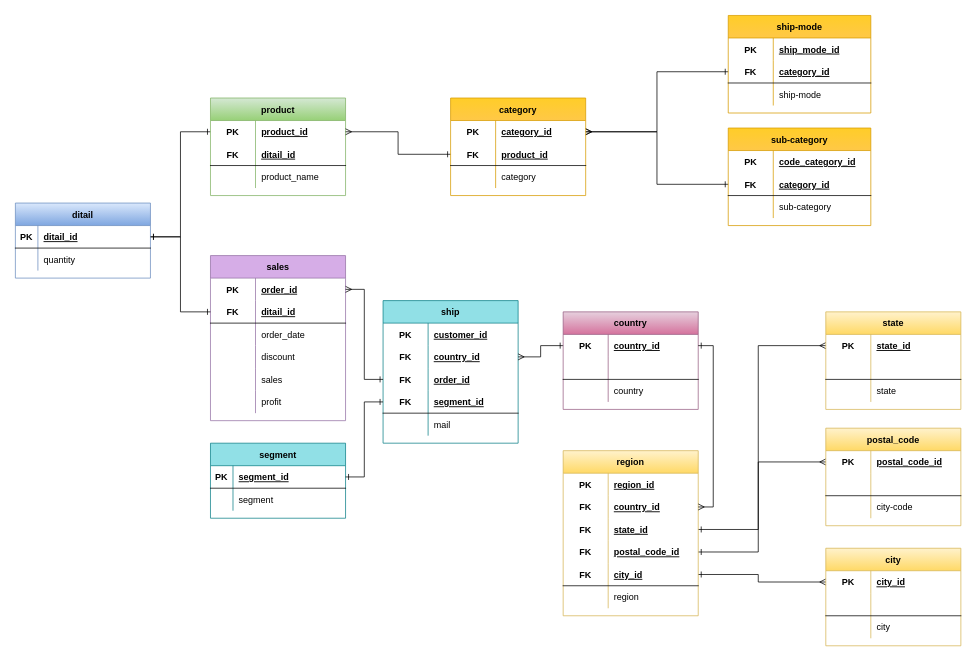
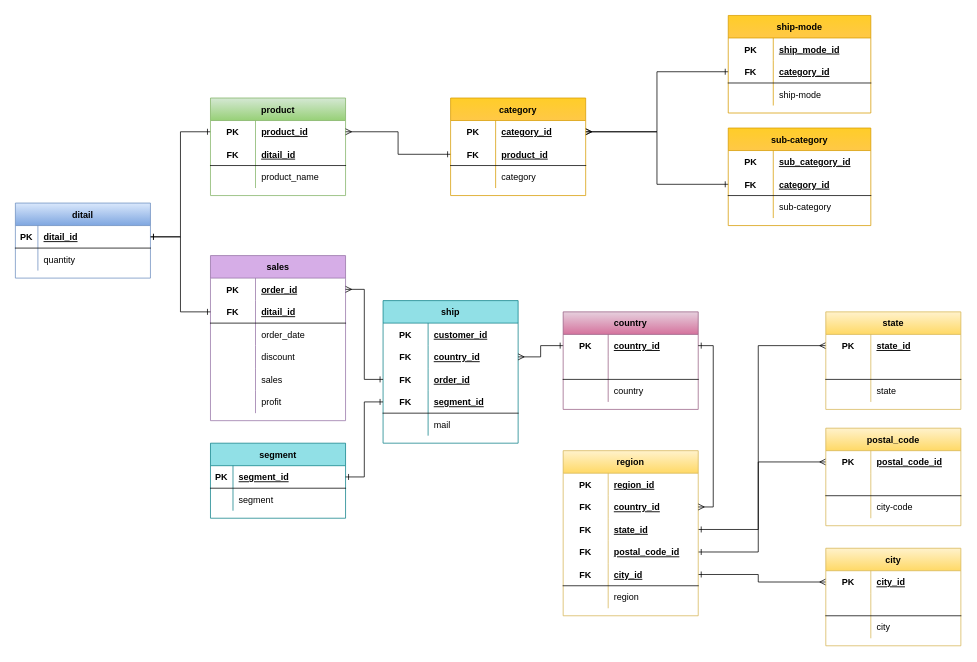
(818, 162) -> (815, 162)
